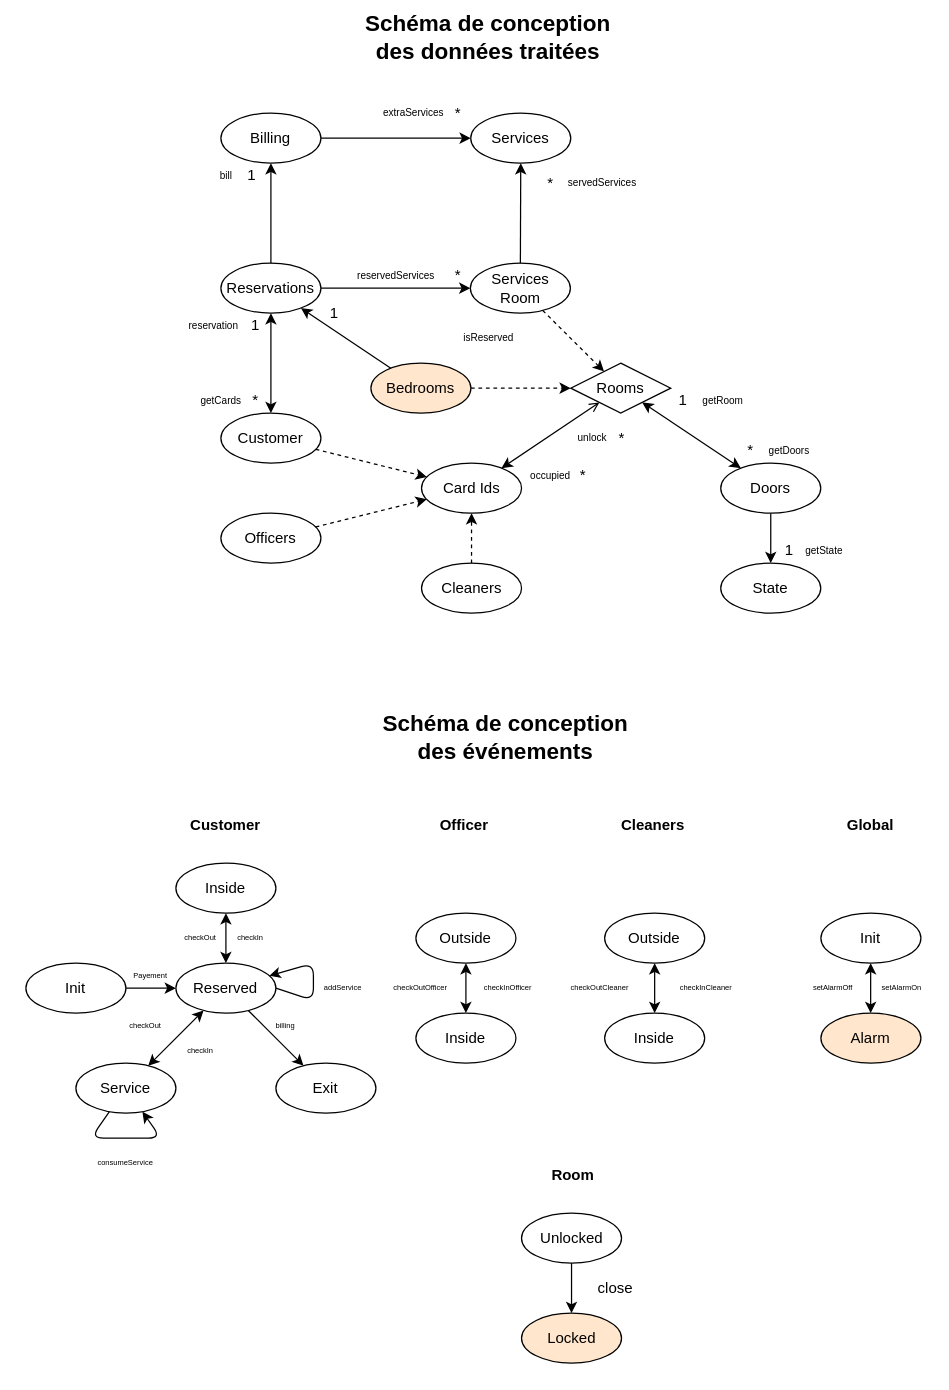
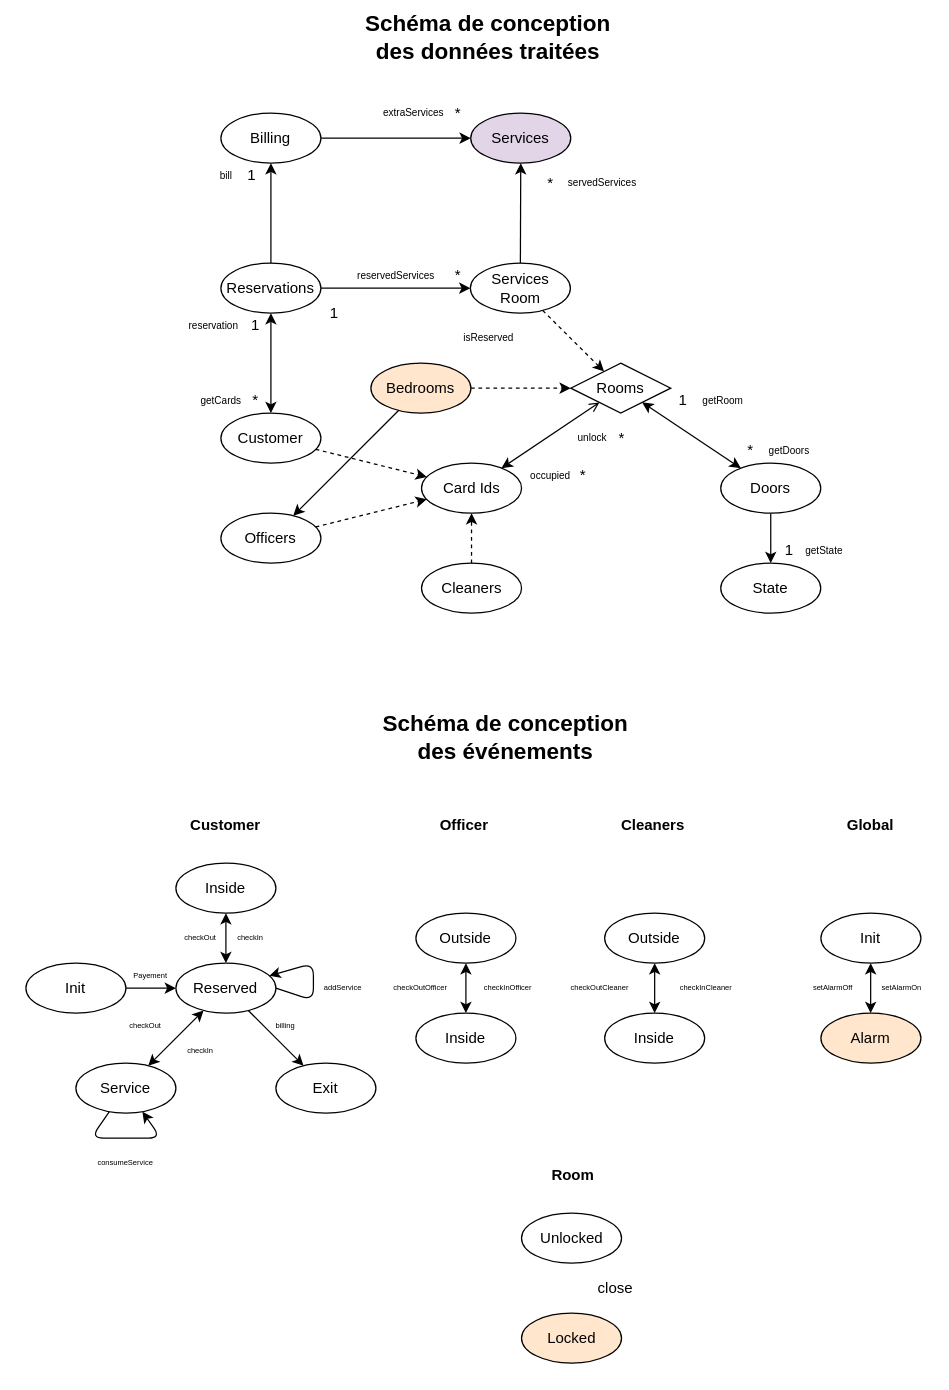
(521, 138) -> (521, 138)
(349, 340) -> (349, 460)
(571, 1284) -> none
